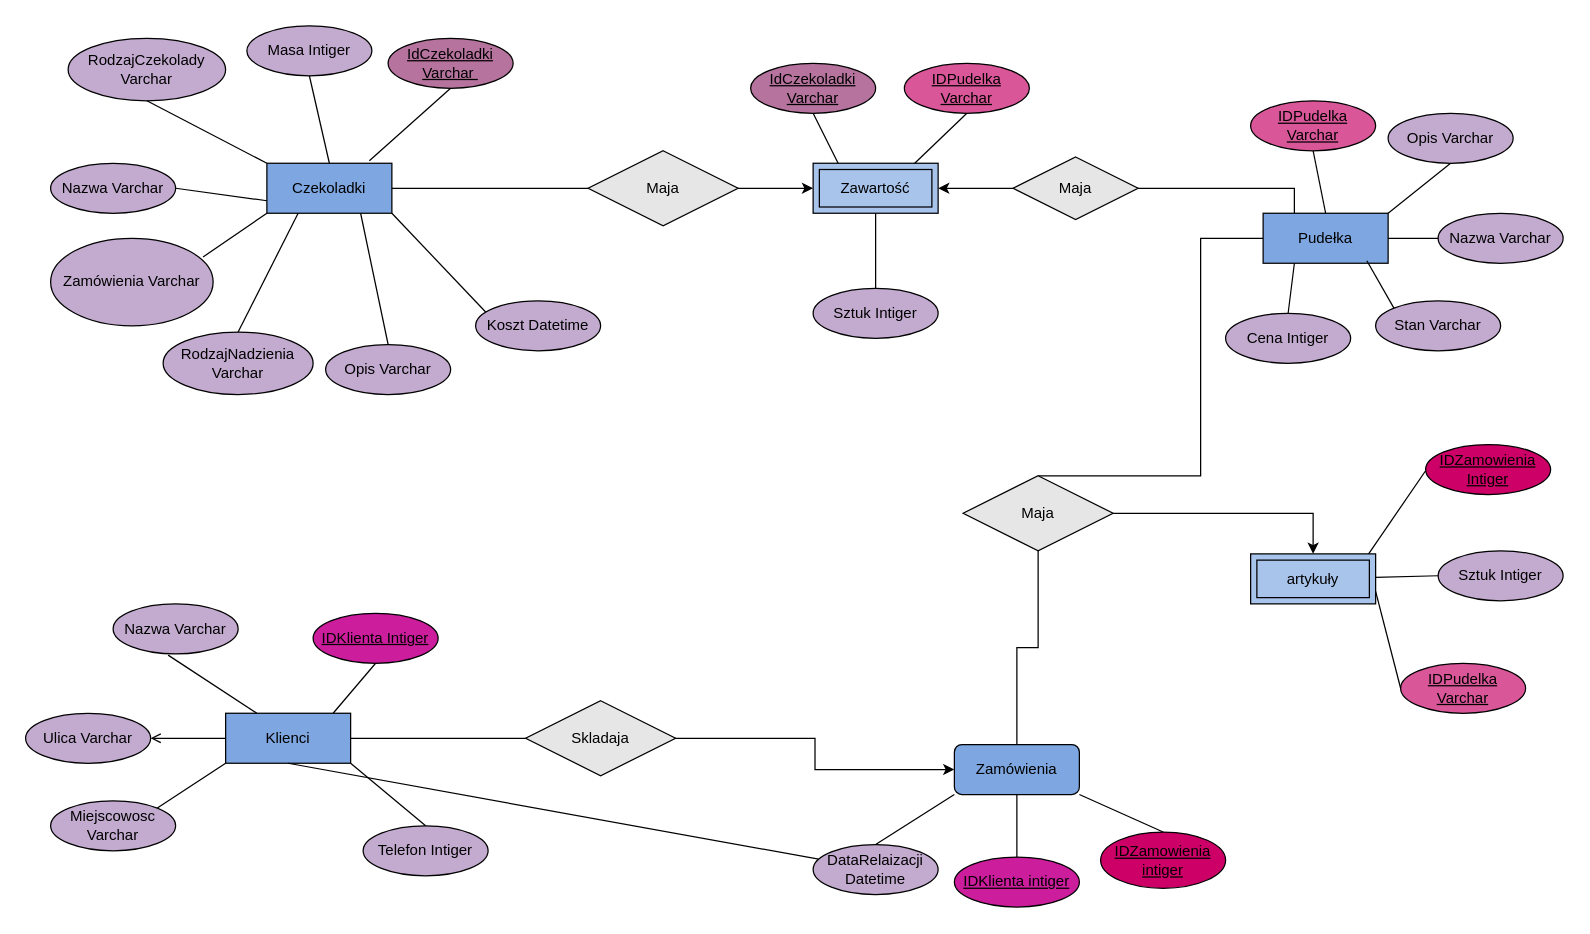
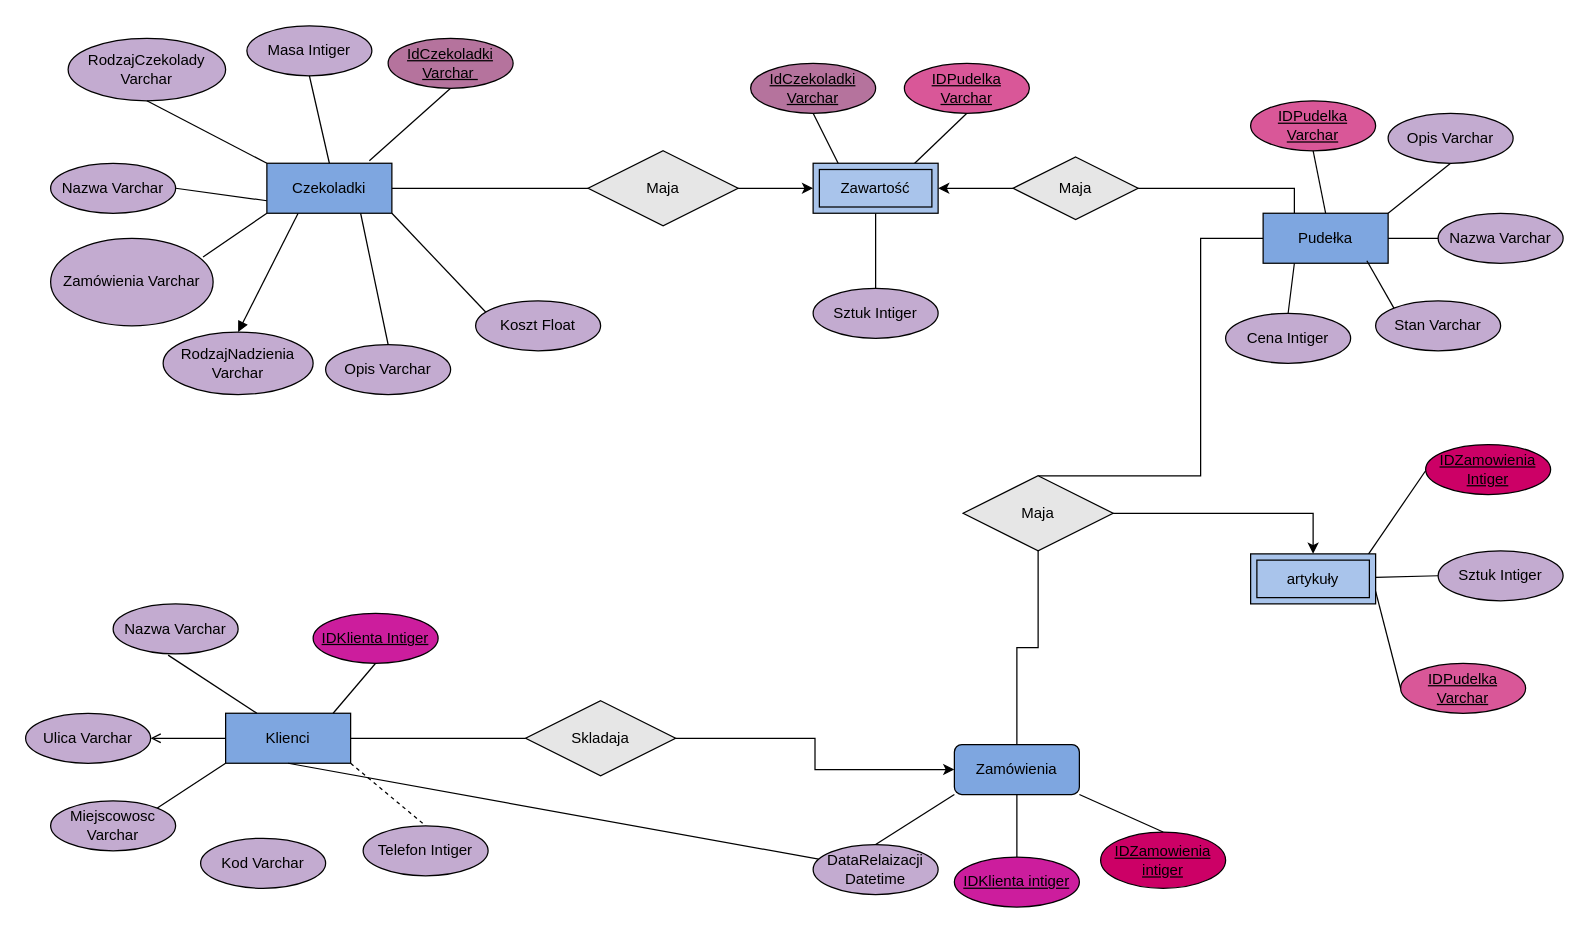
(241, 326) -> (243, 322)
(538, 326) -> (538, 326)
(389, 795) -> (389, 795)
none -> (263, 863)
